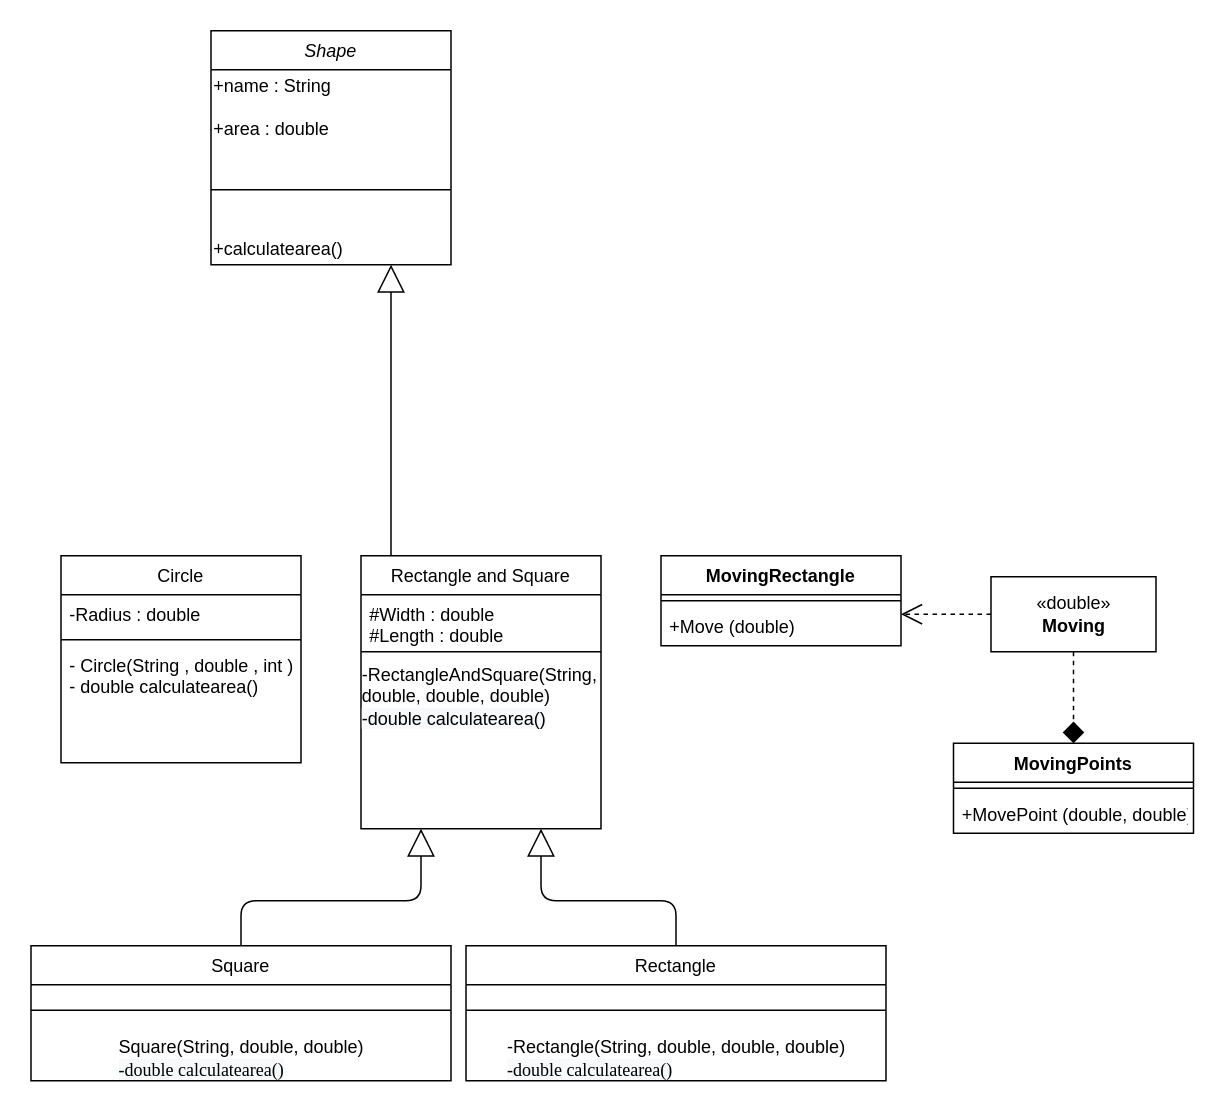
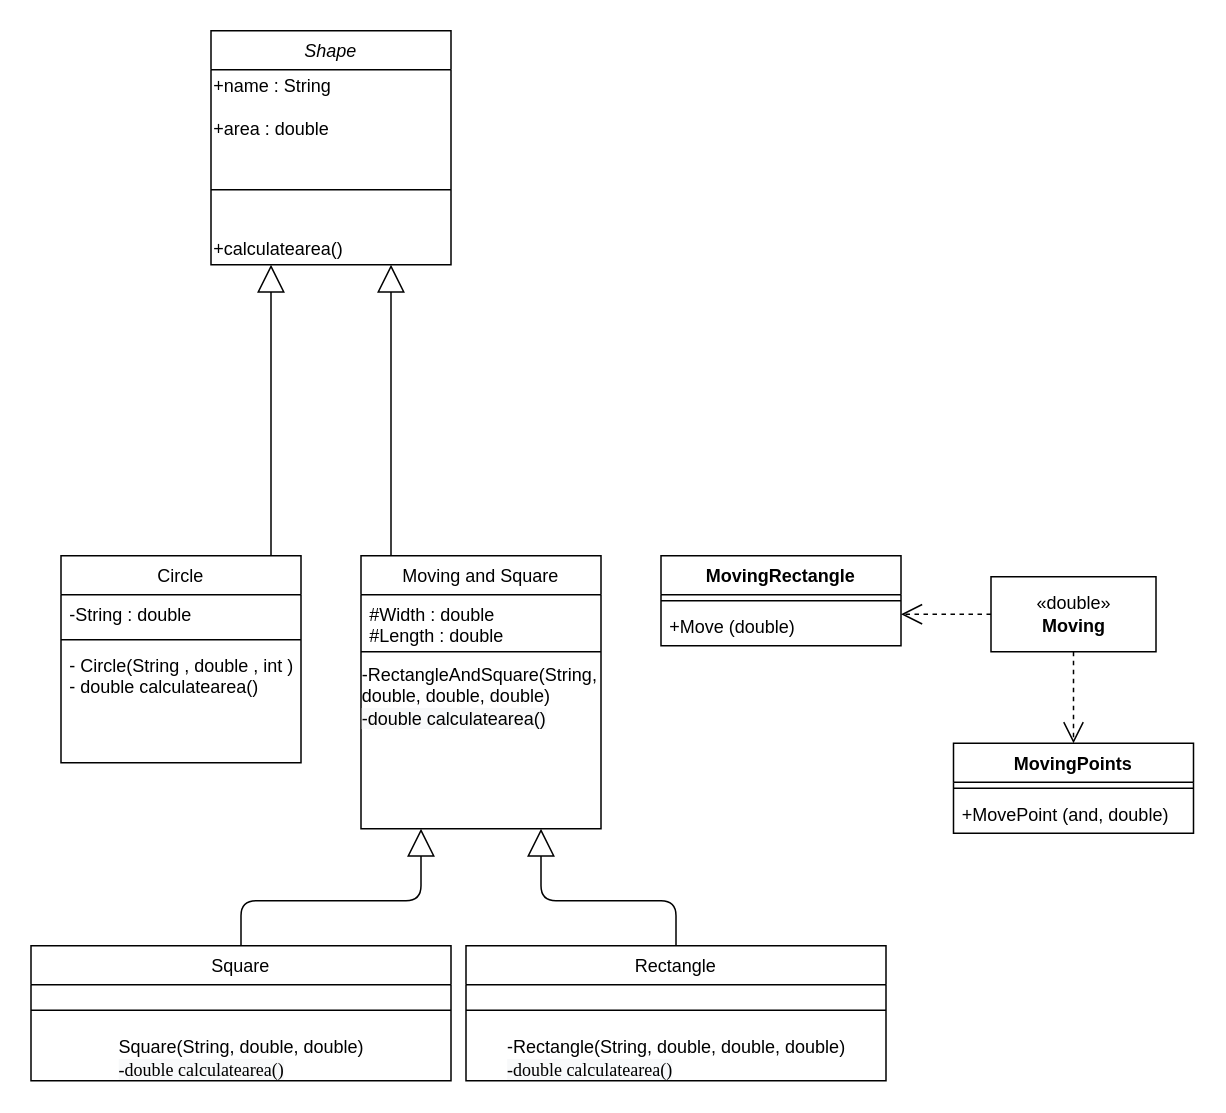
none -> (271, 424)
(480, 576) -> (480, 576)
(138, 615) -> (138, 615)
(1073, 721) -> (1073, 730)
(1084, 815) -> (1071, 815)
